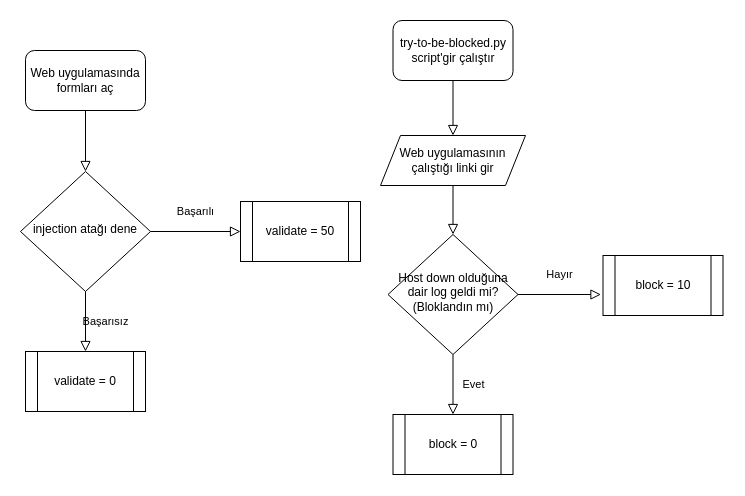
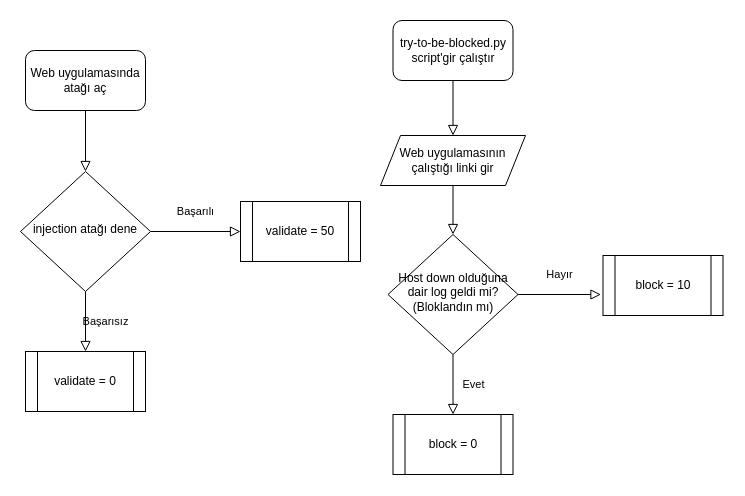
(86, 81) -> (86, 81)
